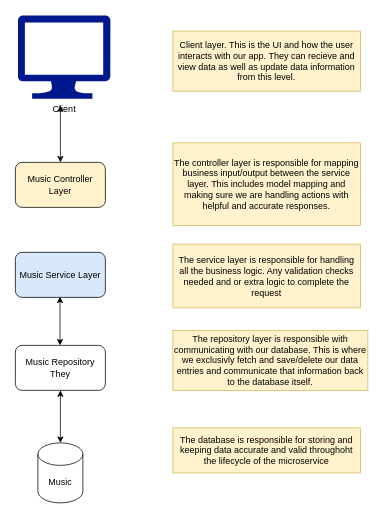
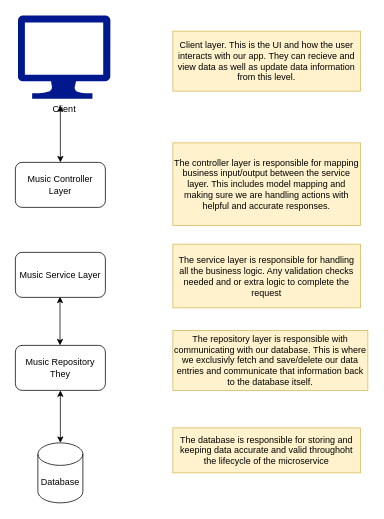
(60, 185) -> (60, 185)
(60, 275) -> (60, 275)
(60, 483) -> (60, 483)
